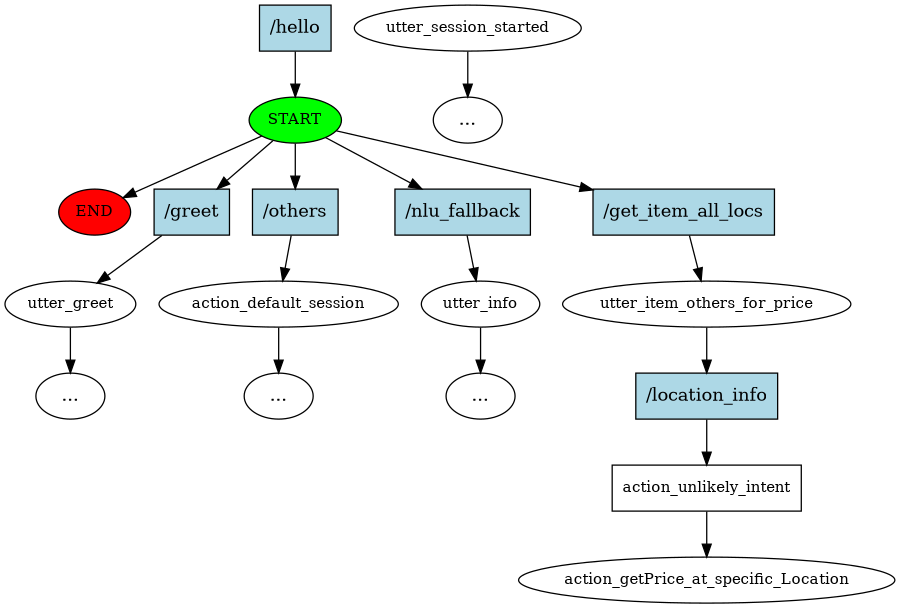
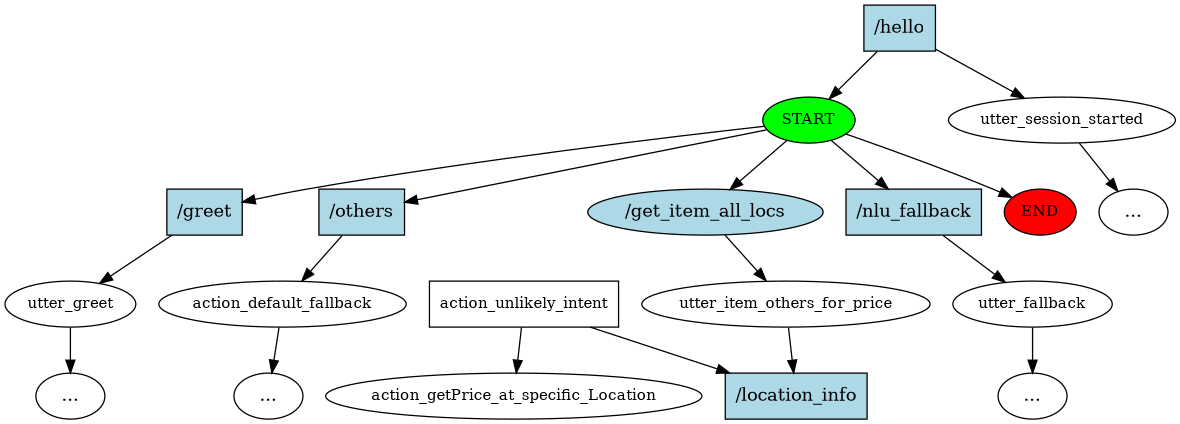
none -> (974, 71)
(684, 212) -> (705, 212)
(279, 304) -> (283, 304)
(481, 304) -> (1033, 304)
(707, 436) -> (654, 348)
